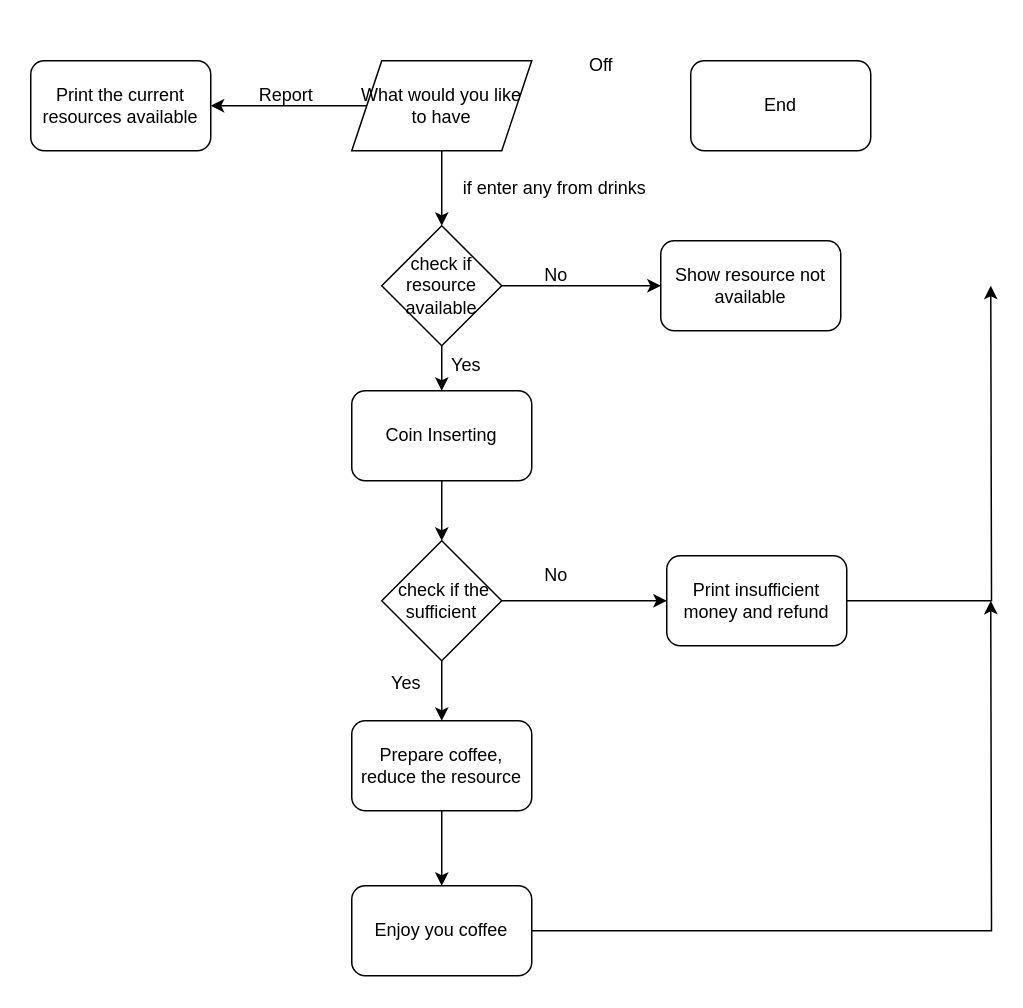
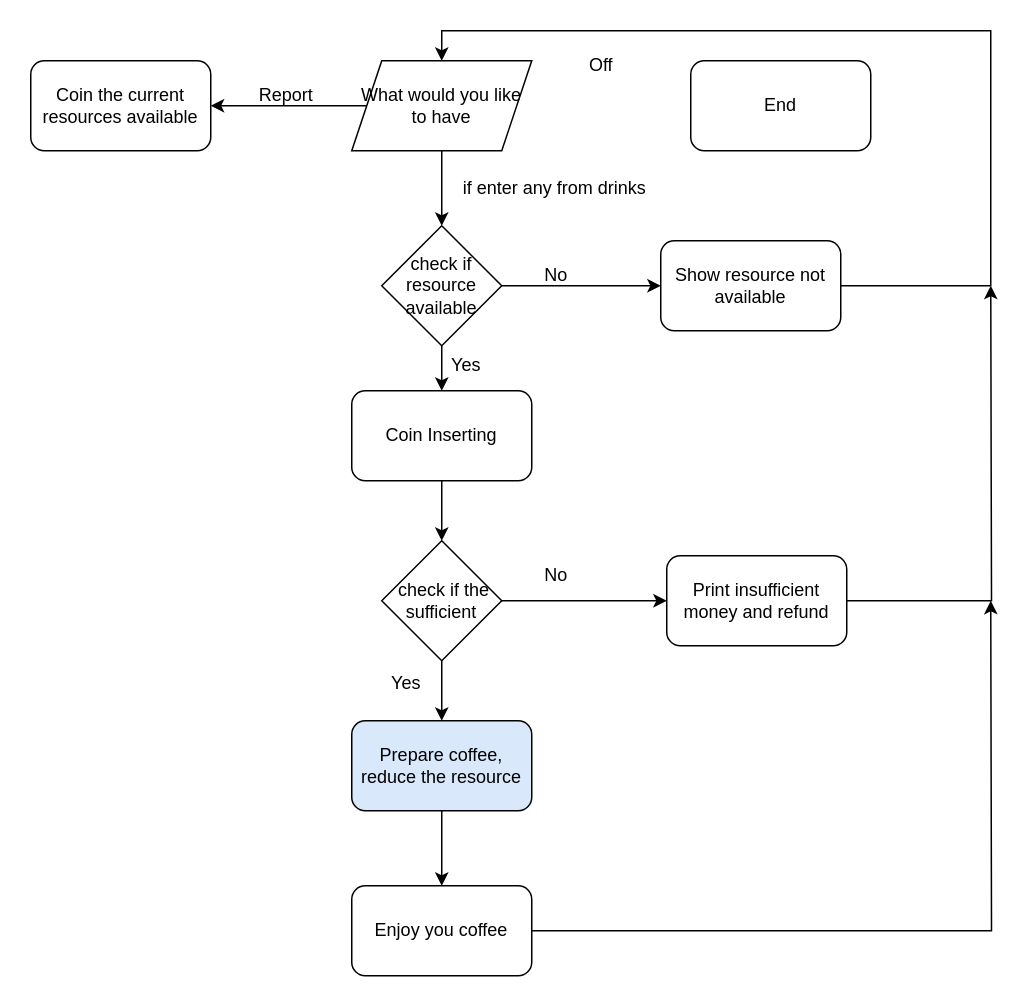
none -> (909, 31)
(121, 106) -> (121, 106)
(442, 766) -> (442, 766)
